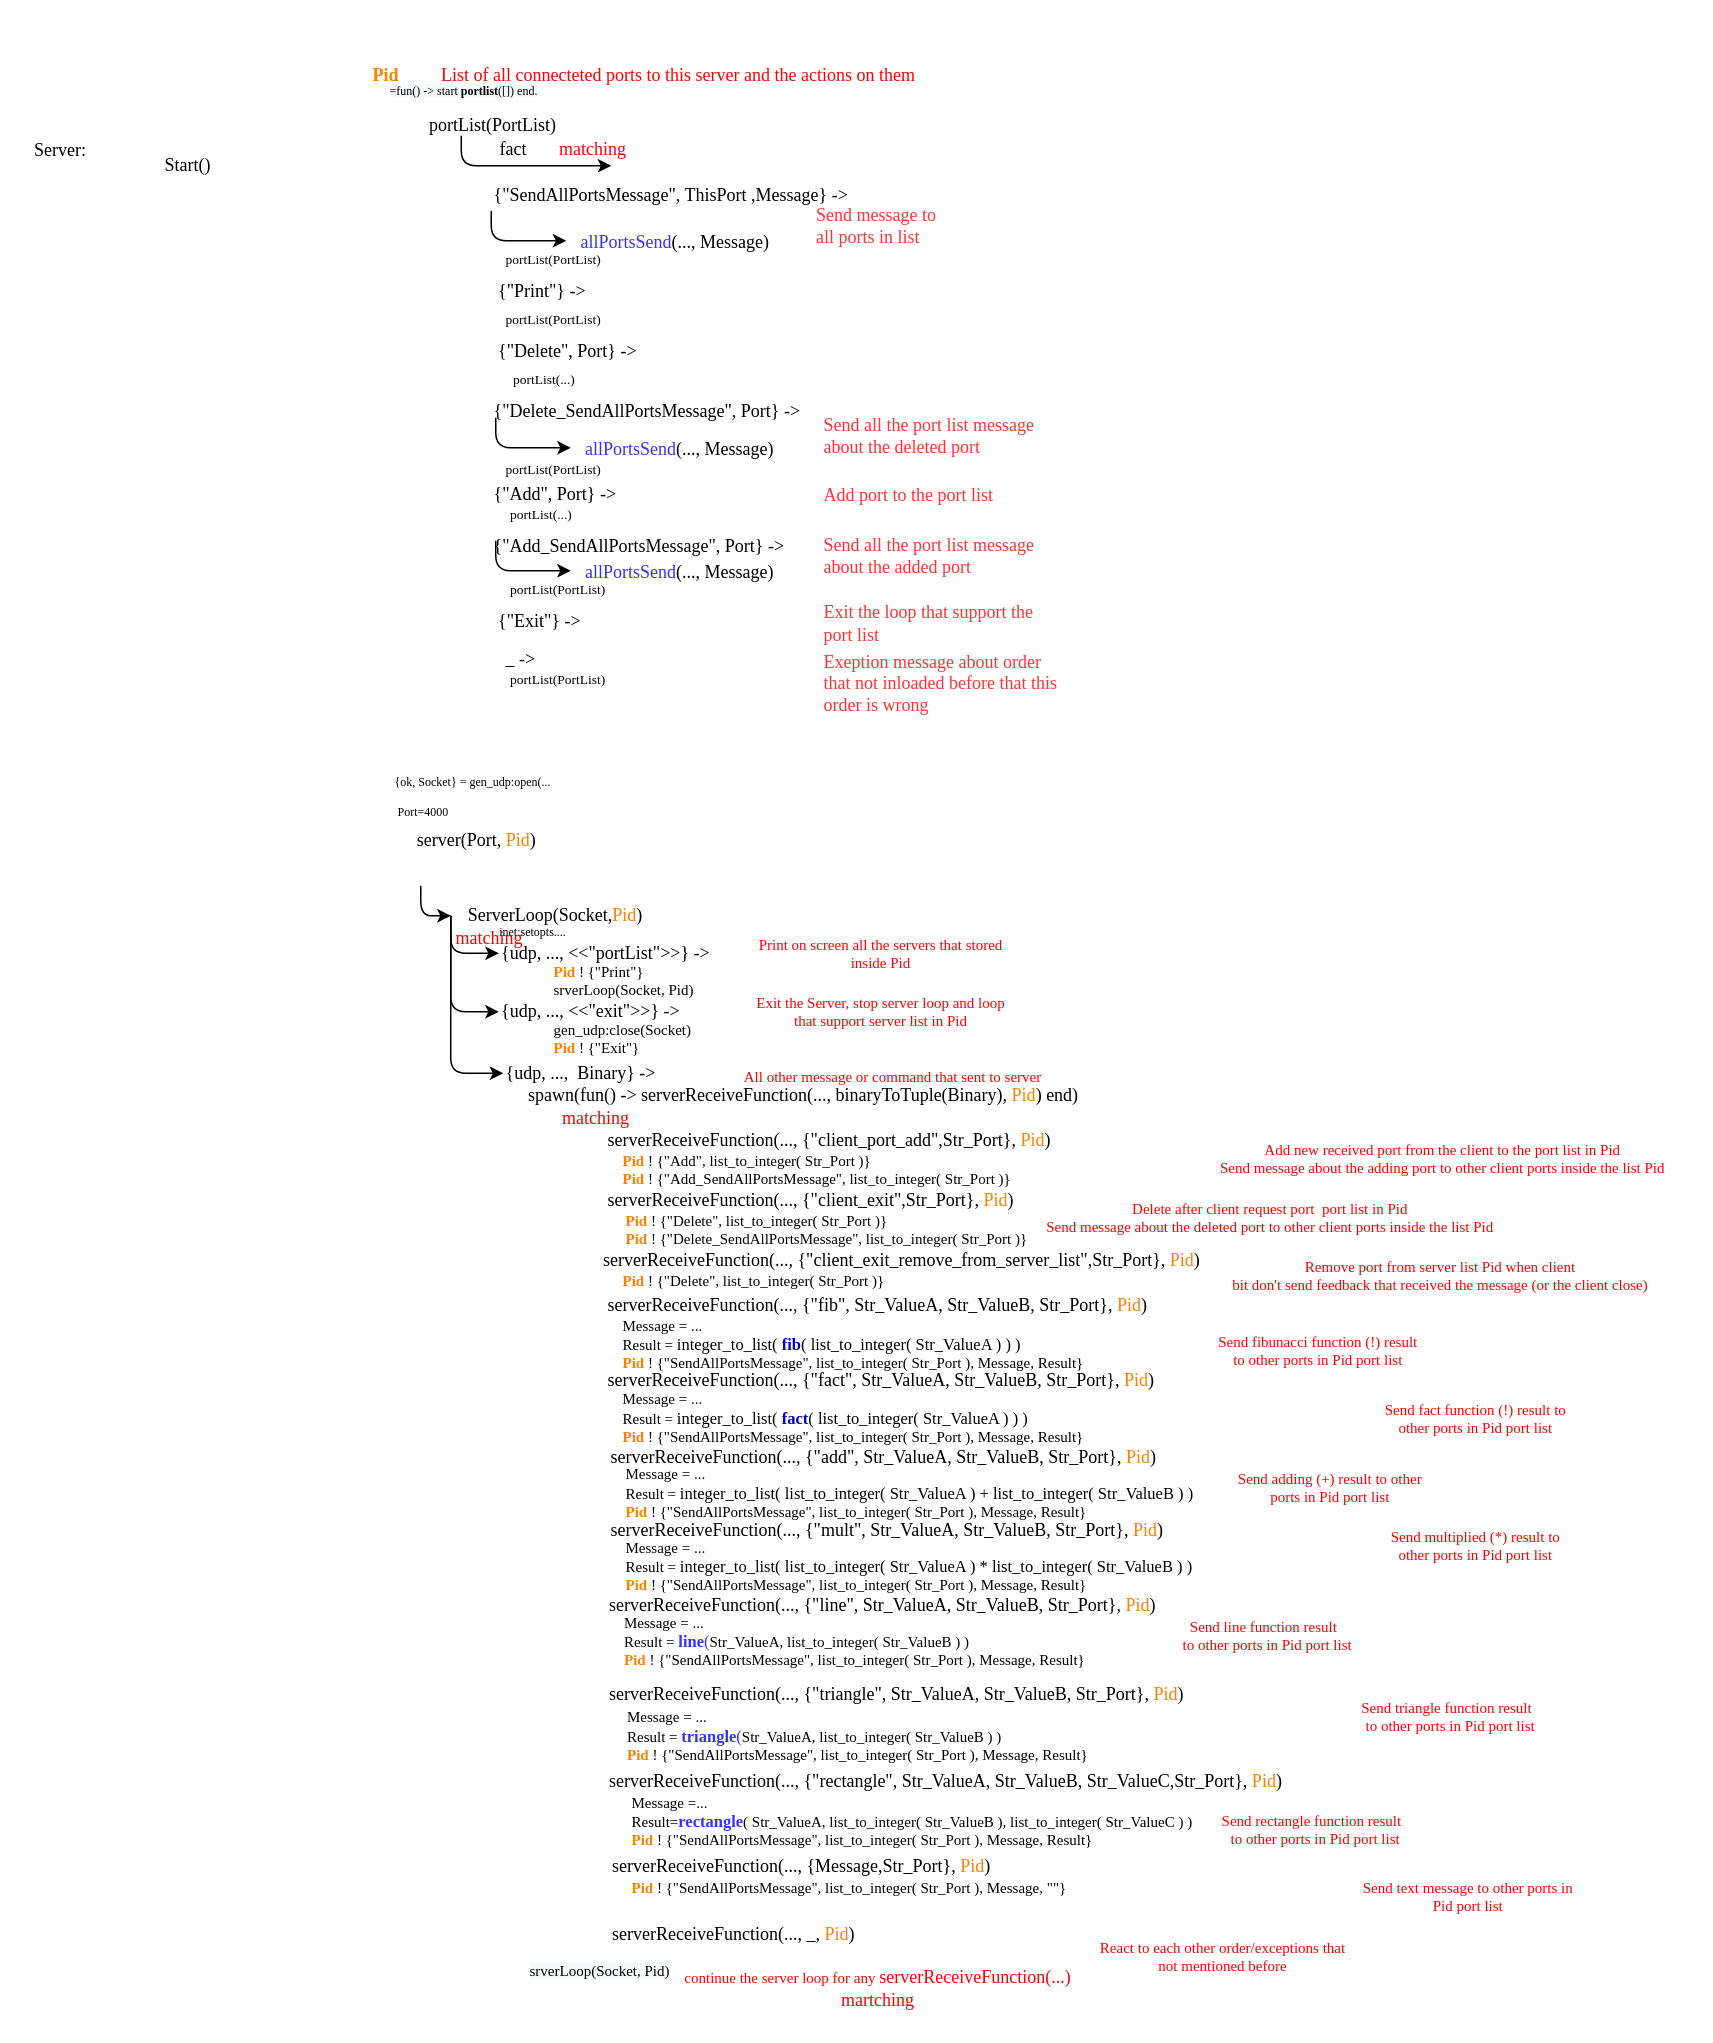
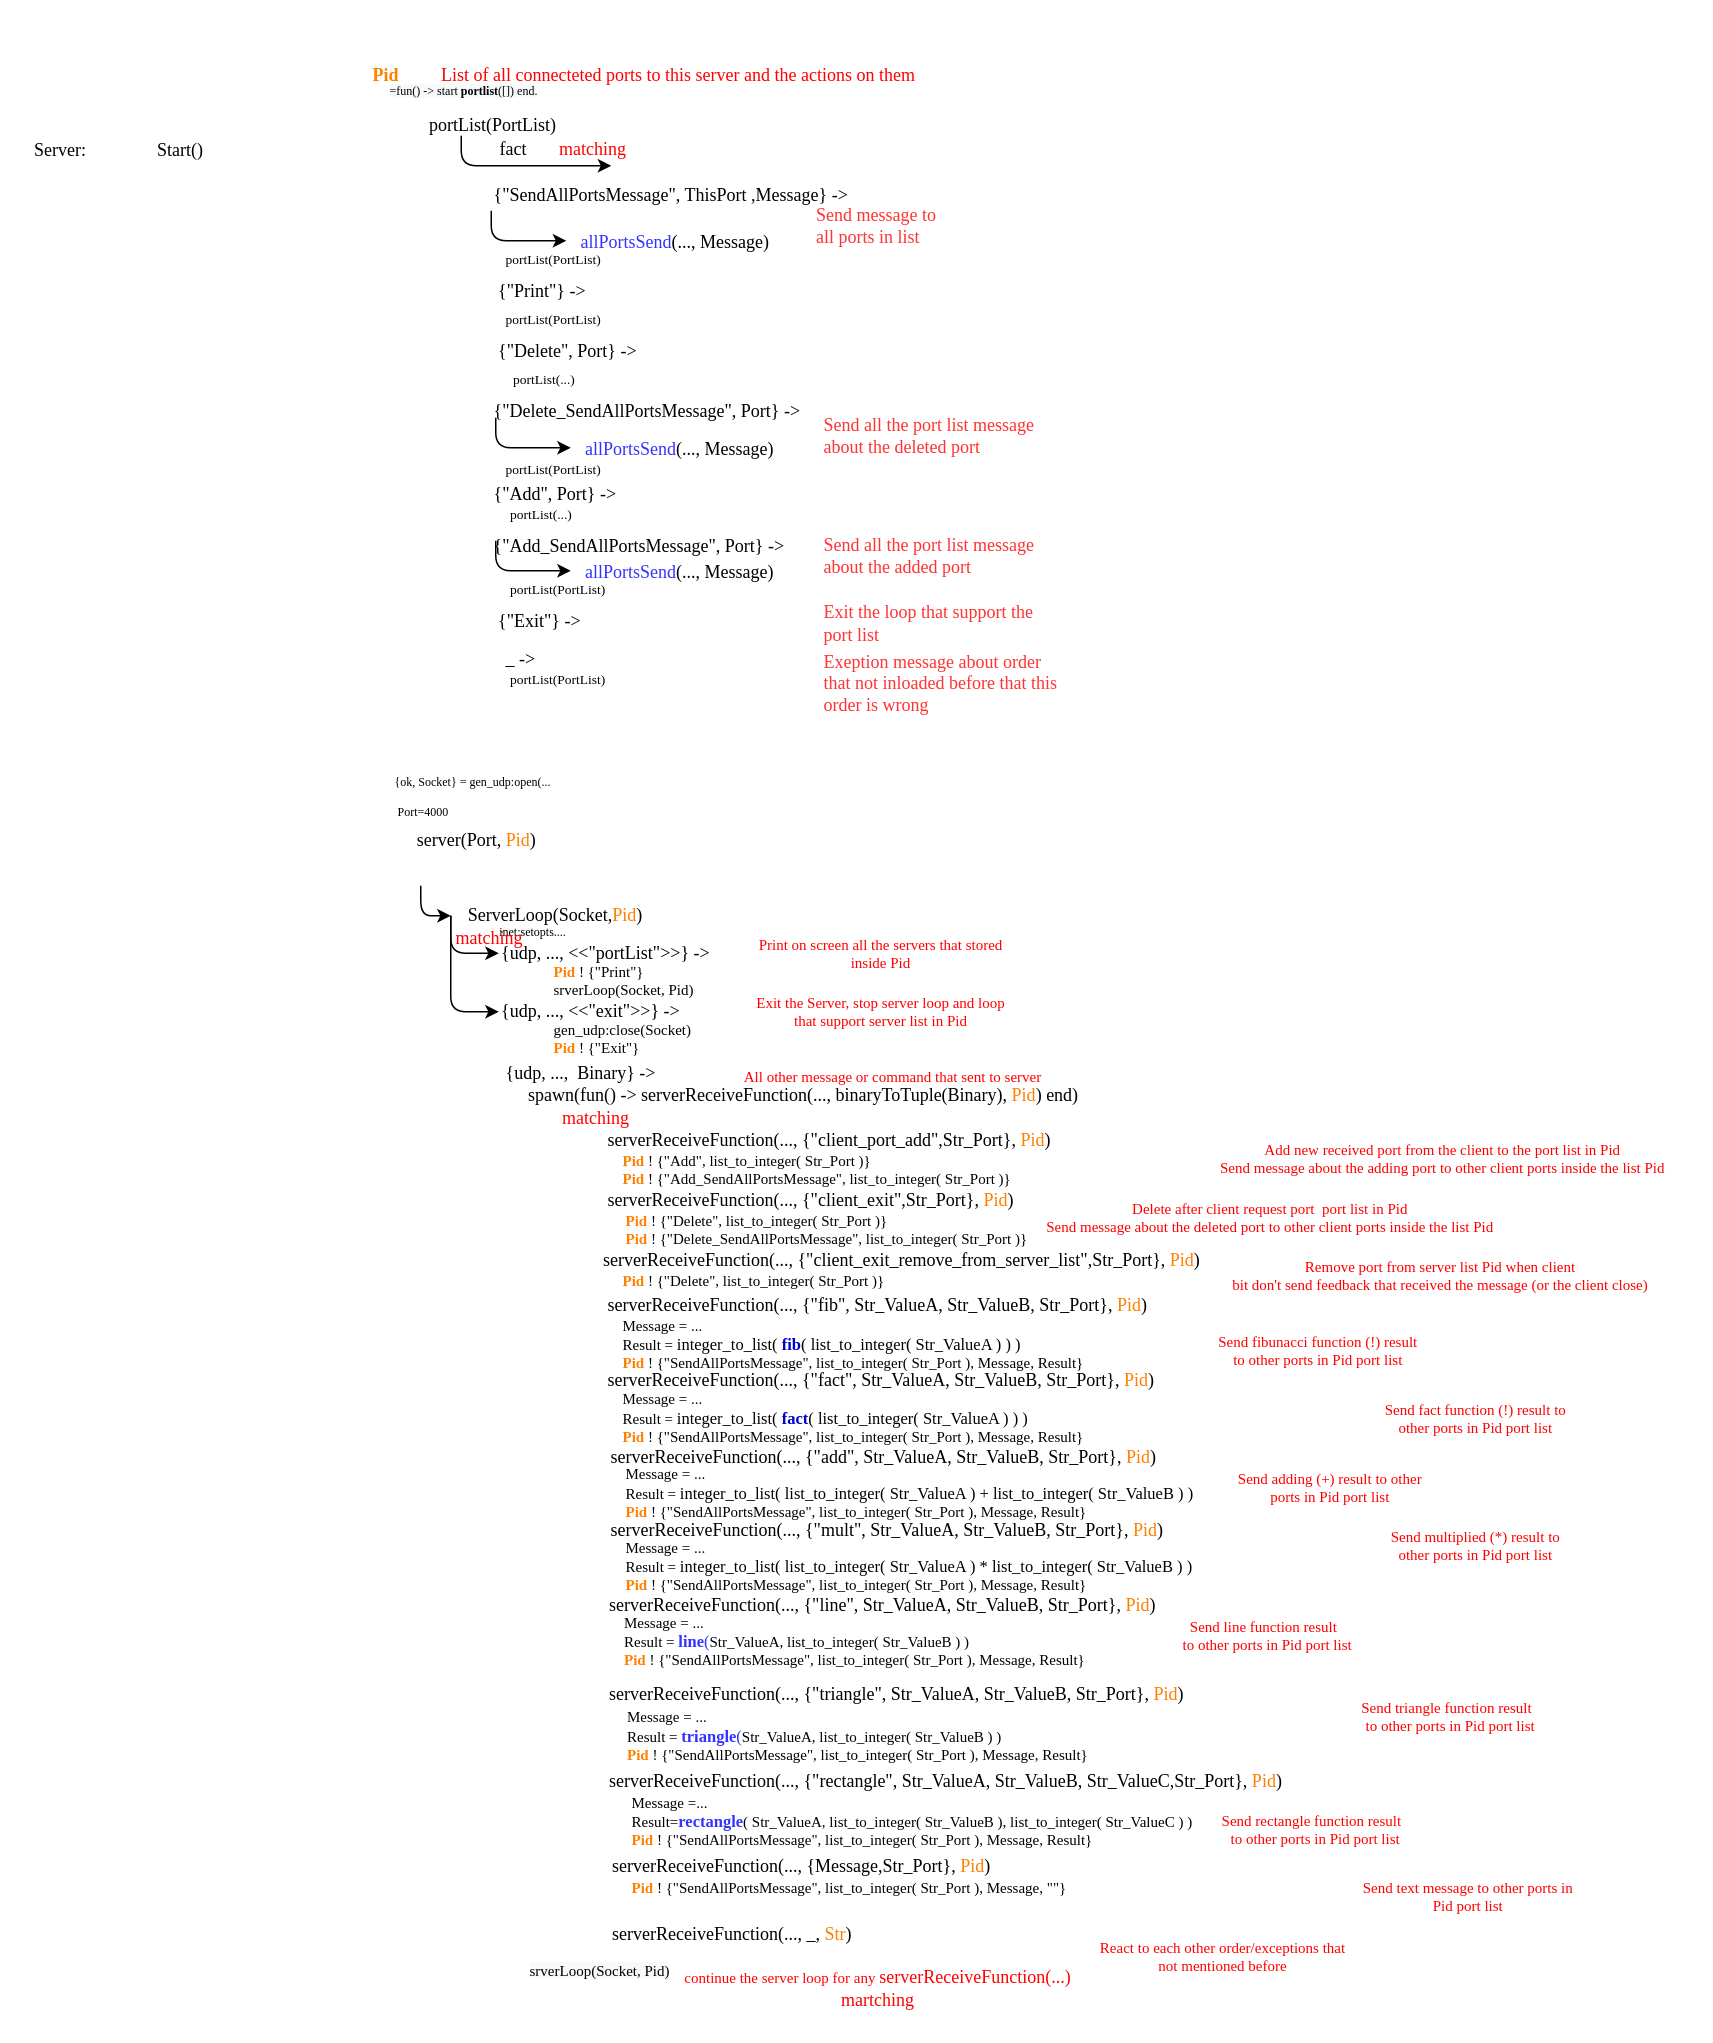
(188, 166) -> (181, 151)
(941, 496) -> none
(451, 1055) -> none
(761, 1934) -> (763, 1934)
